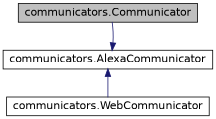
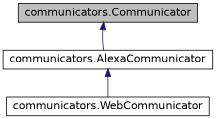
(113, 32) -> (103, 40)
